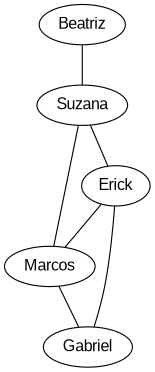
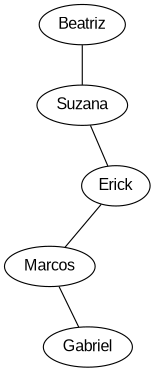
(66, 186) -> none
(108, 267) -> none
